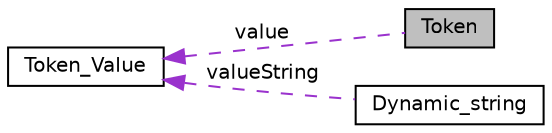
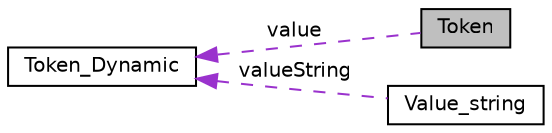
(86, 67) -> (102, 67)
(450, 105) -> (466, 105)
